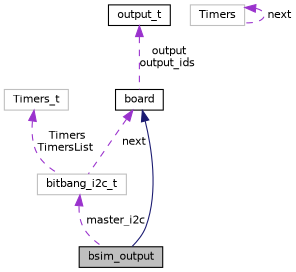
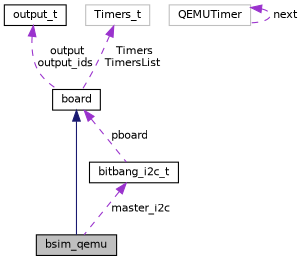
(217, 15) -> (210, 15)
(132, 142) -> (128, 136)
(37, 152) -> (97, 63)
(82, 184) -> (134, 172)
(121, 257) -> (76, 245)
